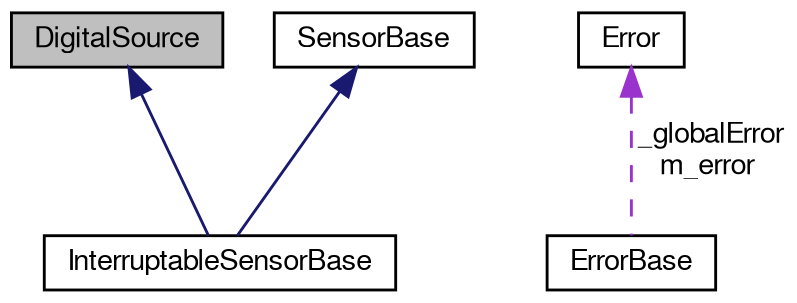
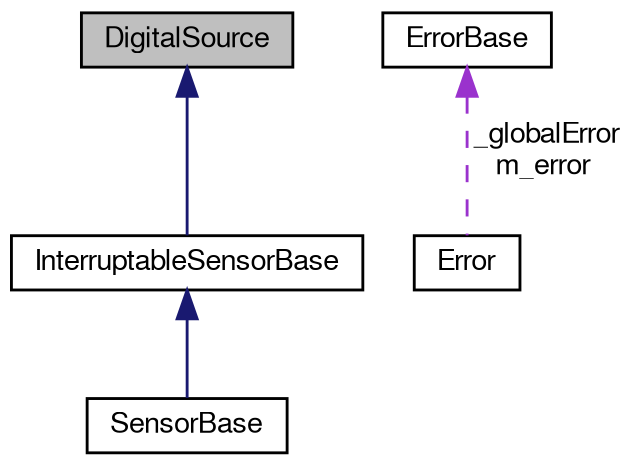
(289, 163) -> (187, 359)
(631, 166) -> (467, 166)
